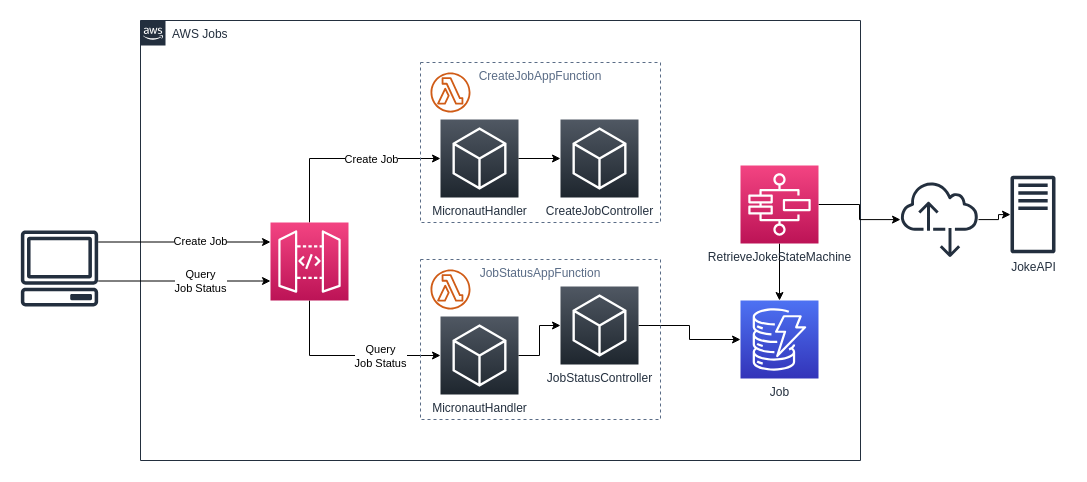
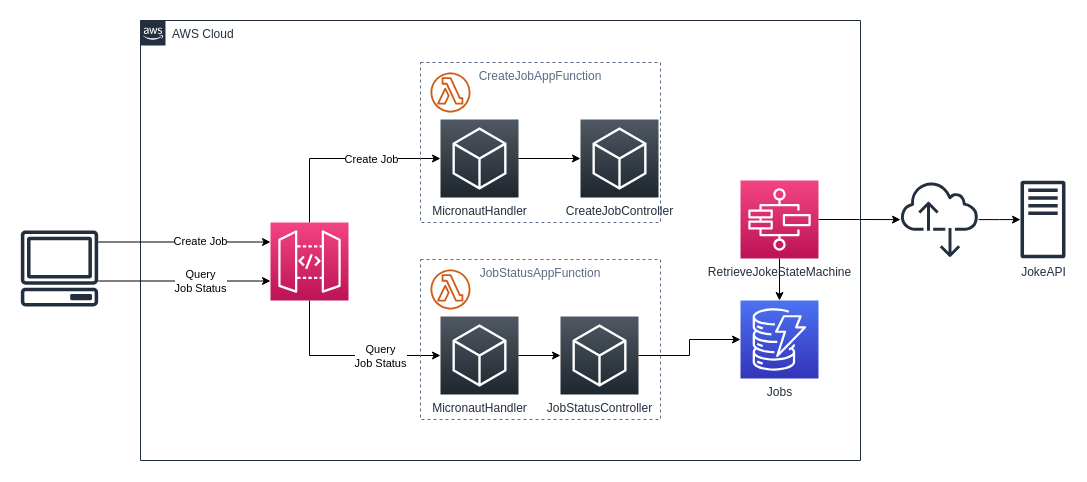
(198, 35) -> (200, 35)
(600, 159) -> (620, 159)
(780, 205) -> (780, 220)
(1033, 215) -> (1043, 220)
(600, 326) -> (600, 356)
(780, 393) -> (780, 393)
